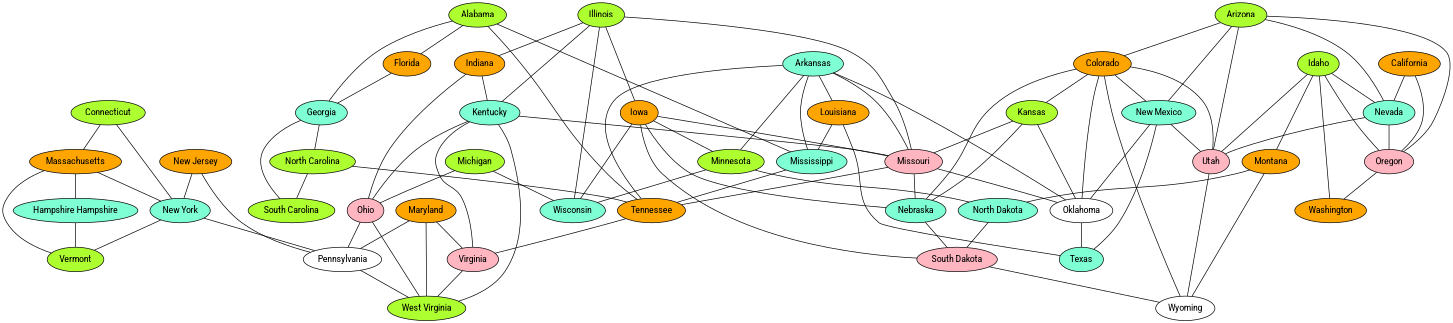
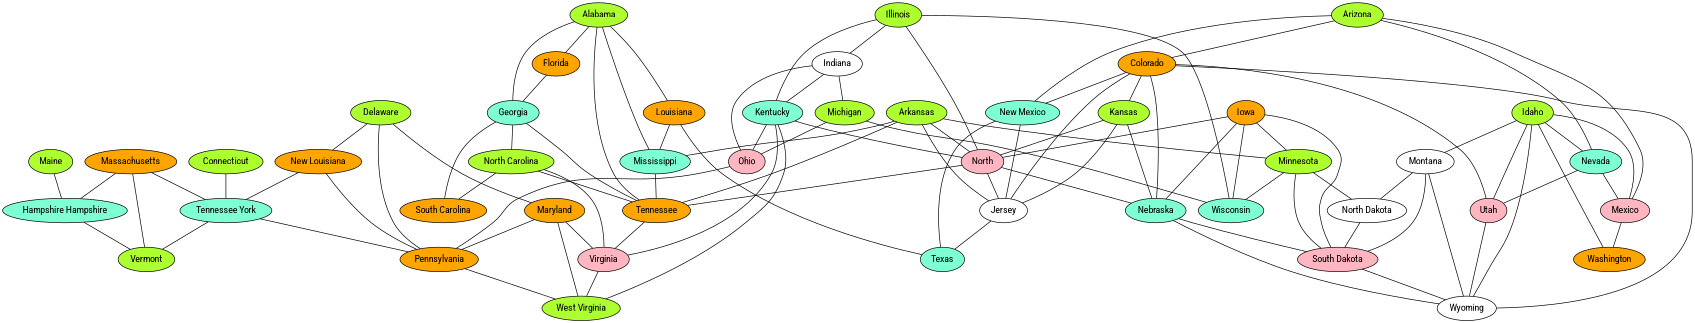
(480, 64) -> (837, 64)
(620, 64) -> none
(813, 64) -> (917, 113)
(1409, 64) -> none
(826, 88) -> (642, 61)
none -> (841, 88)
(1226, 88) -> none
none -> (381, 113)
(92, 137) -> none
(1186, 138) -> none
none -> (51, 162)
(196, 162) -> (318, 162)
(914, 162) -> (982, 162)
(1271, 162) -> (1425, 162)
(1389, 162) -> (1625, 211)
none -> (579, 166)
none -> (589, 197)
(180, 211) -> (226, 211)
(292, 211) -> (443, 211)
(998, 211) -> (1367, 211)
(1081, 211) -> (1004, 211)
none -> (1296, 215)
none -> (1515, 215)
none -> (1412, 224)
(342, 259) -> (439, 259)
(396, 259) -> none
none -> (1302, 275)
